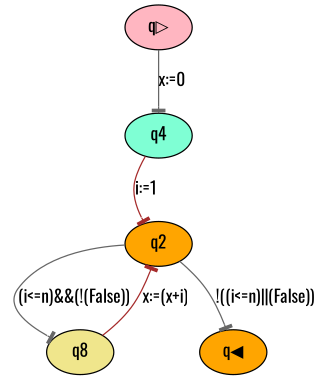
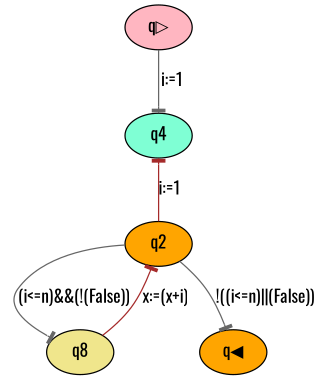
(172, 82) -> (172, 82)
(134, 186) -> (159, 193)
